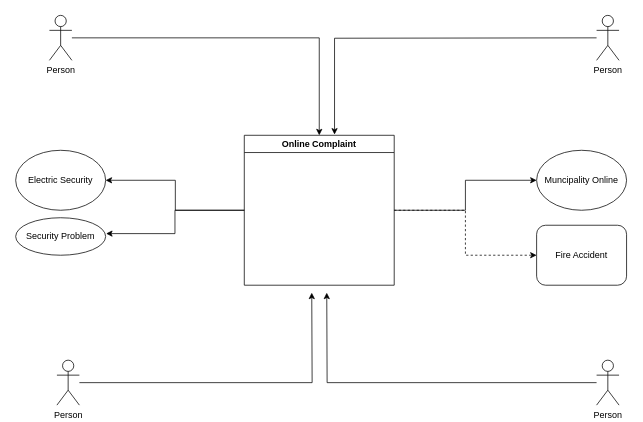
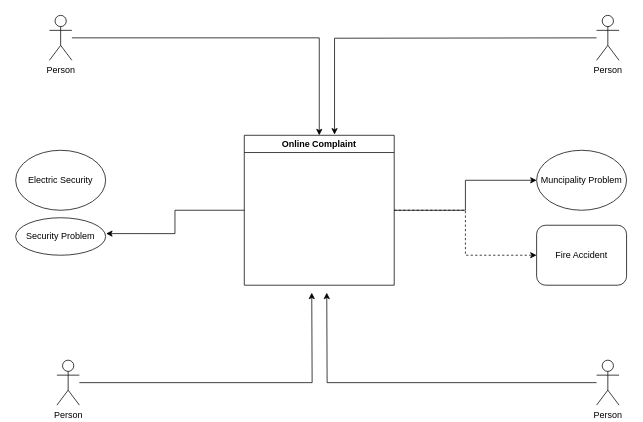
(157, 180) -> none
(582, 180) -> (582, 180)
